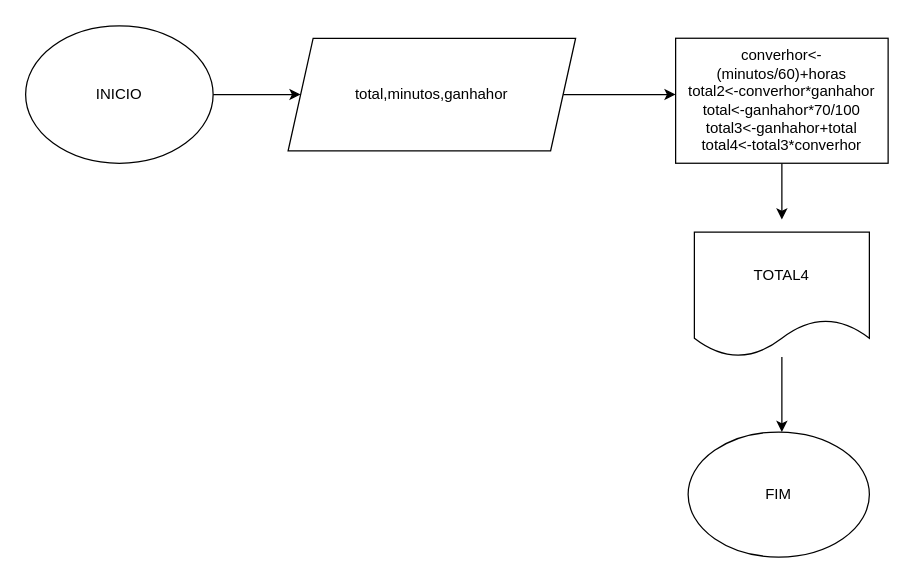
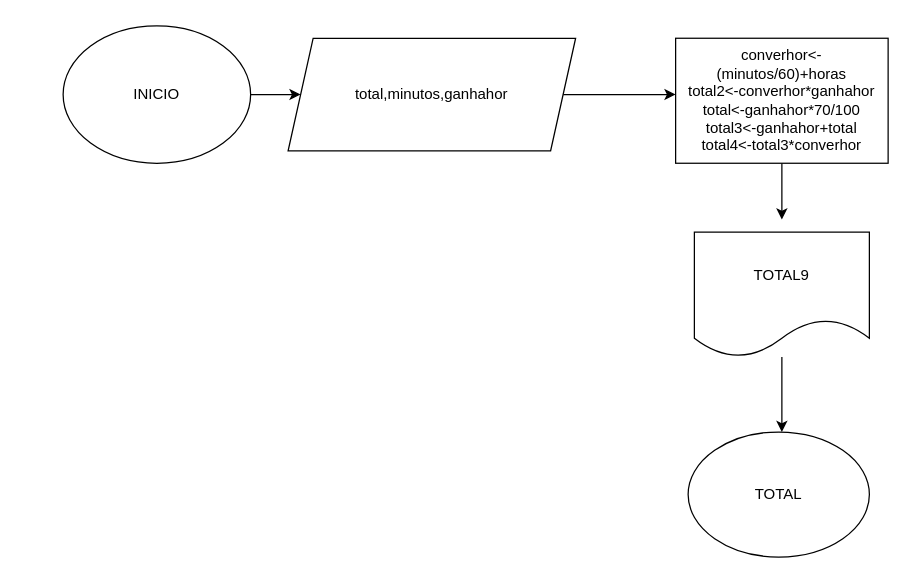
(119, 94) -> (157, 94)
(782, 276) -> (782, 276)
(779, 494) -> (779, 494)
